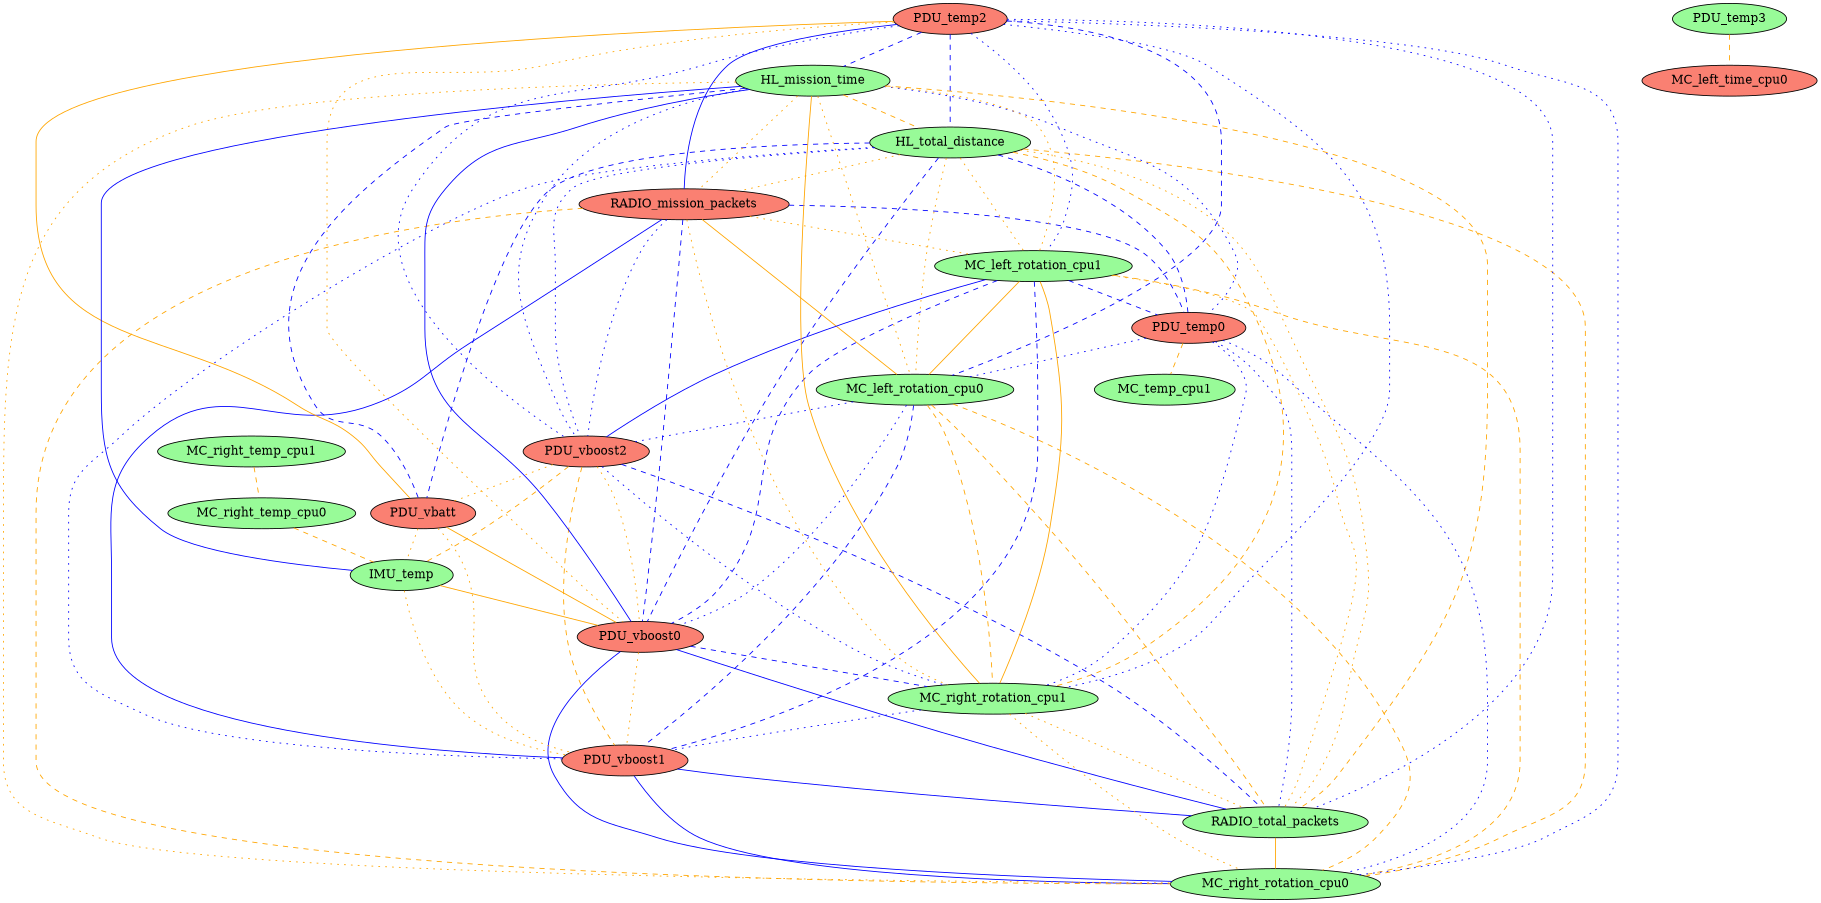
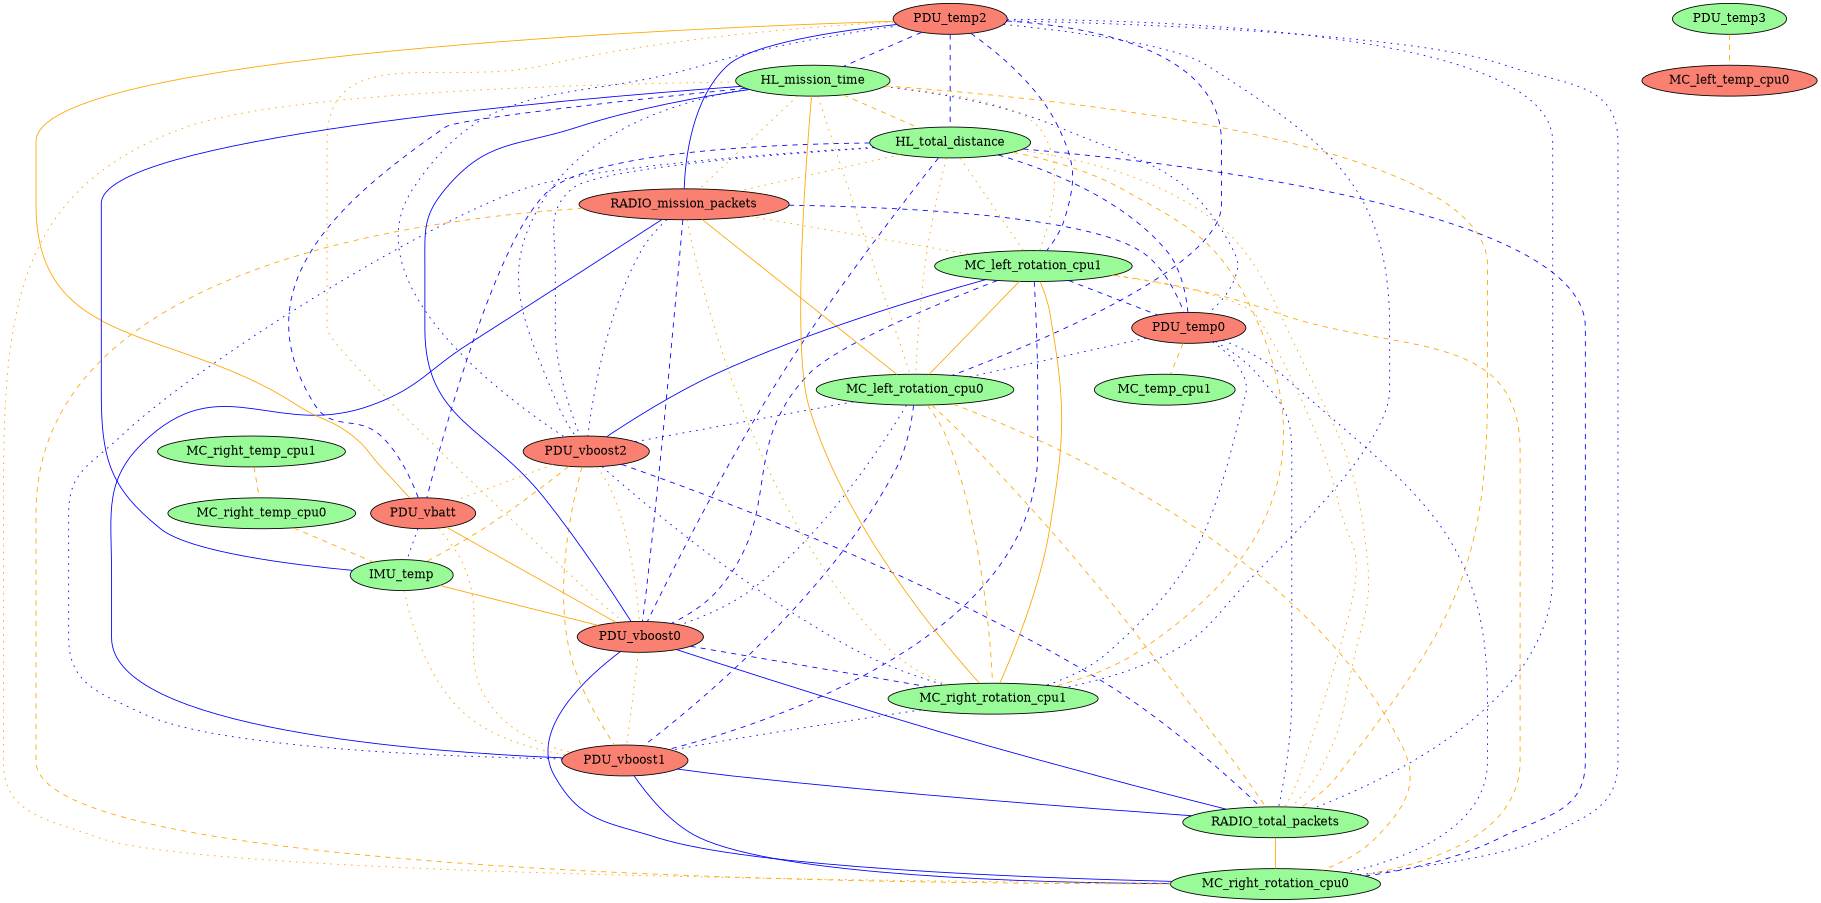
(1730, 81) -> (1730, 81)
(1061, 134) -> (1061, 134)
(1585, 370) -> (1585, 370)
(412, 544) -> (412, 544)
(1135, 761) -> none
(1119, 801) -> none
